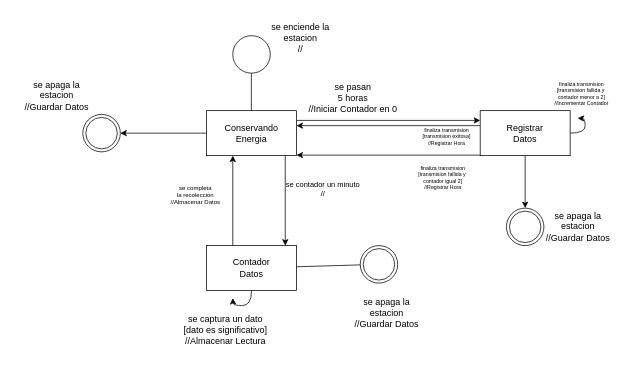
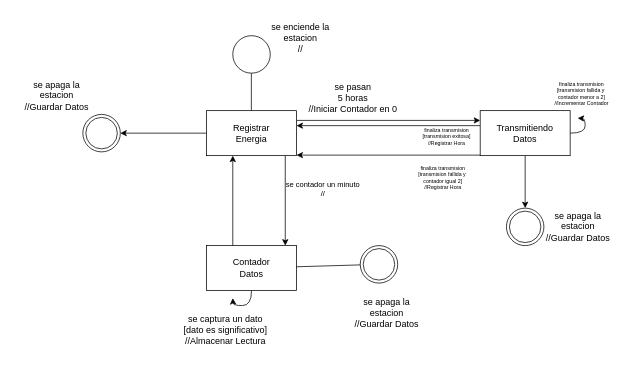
(252, 133) -> (252, 133)
(525, 133) -> (525, 133)
(195, 195) -> none
